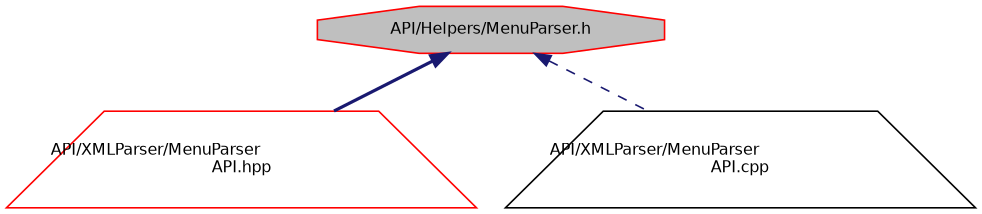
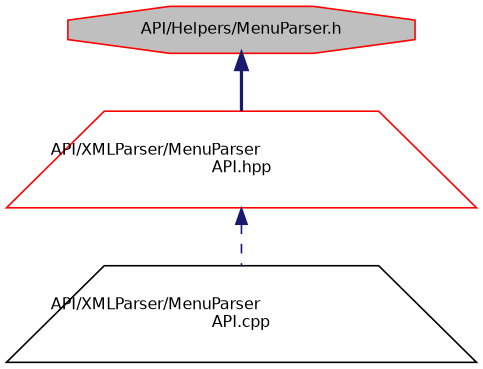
(599, 86) -> (241, 245)
